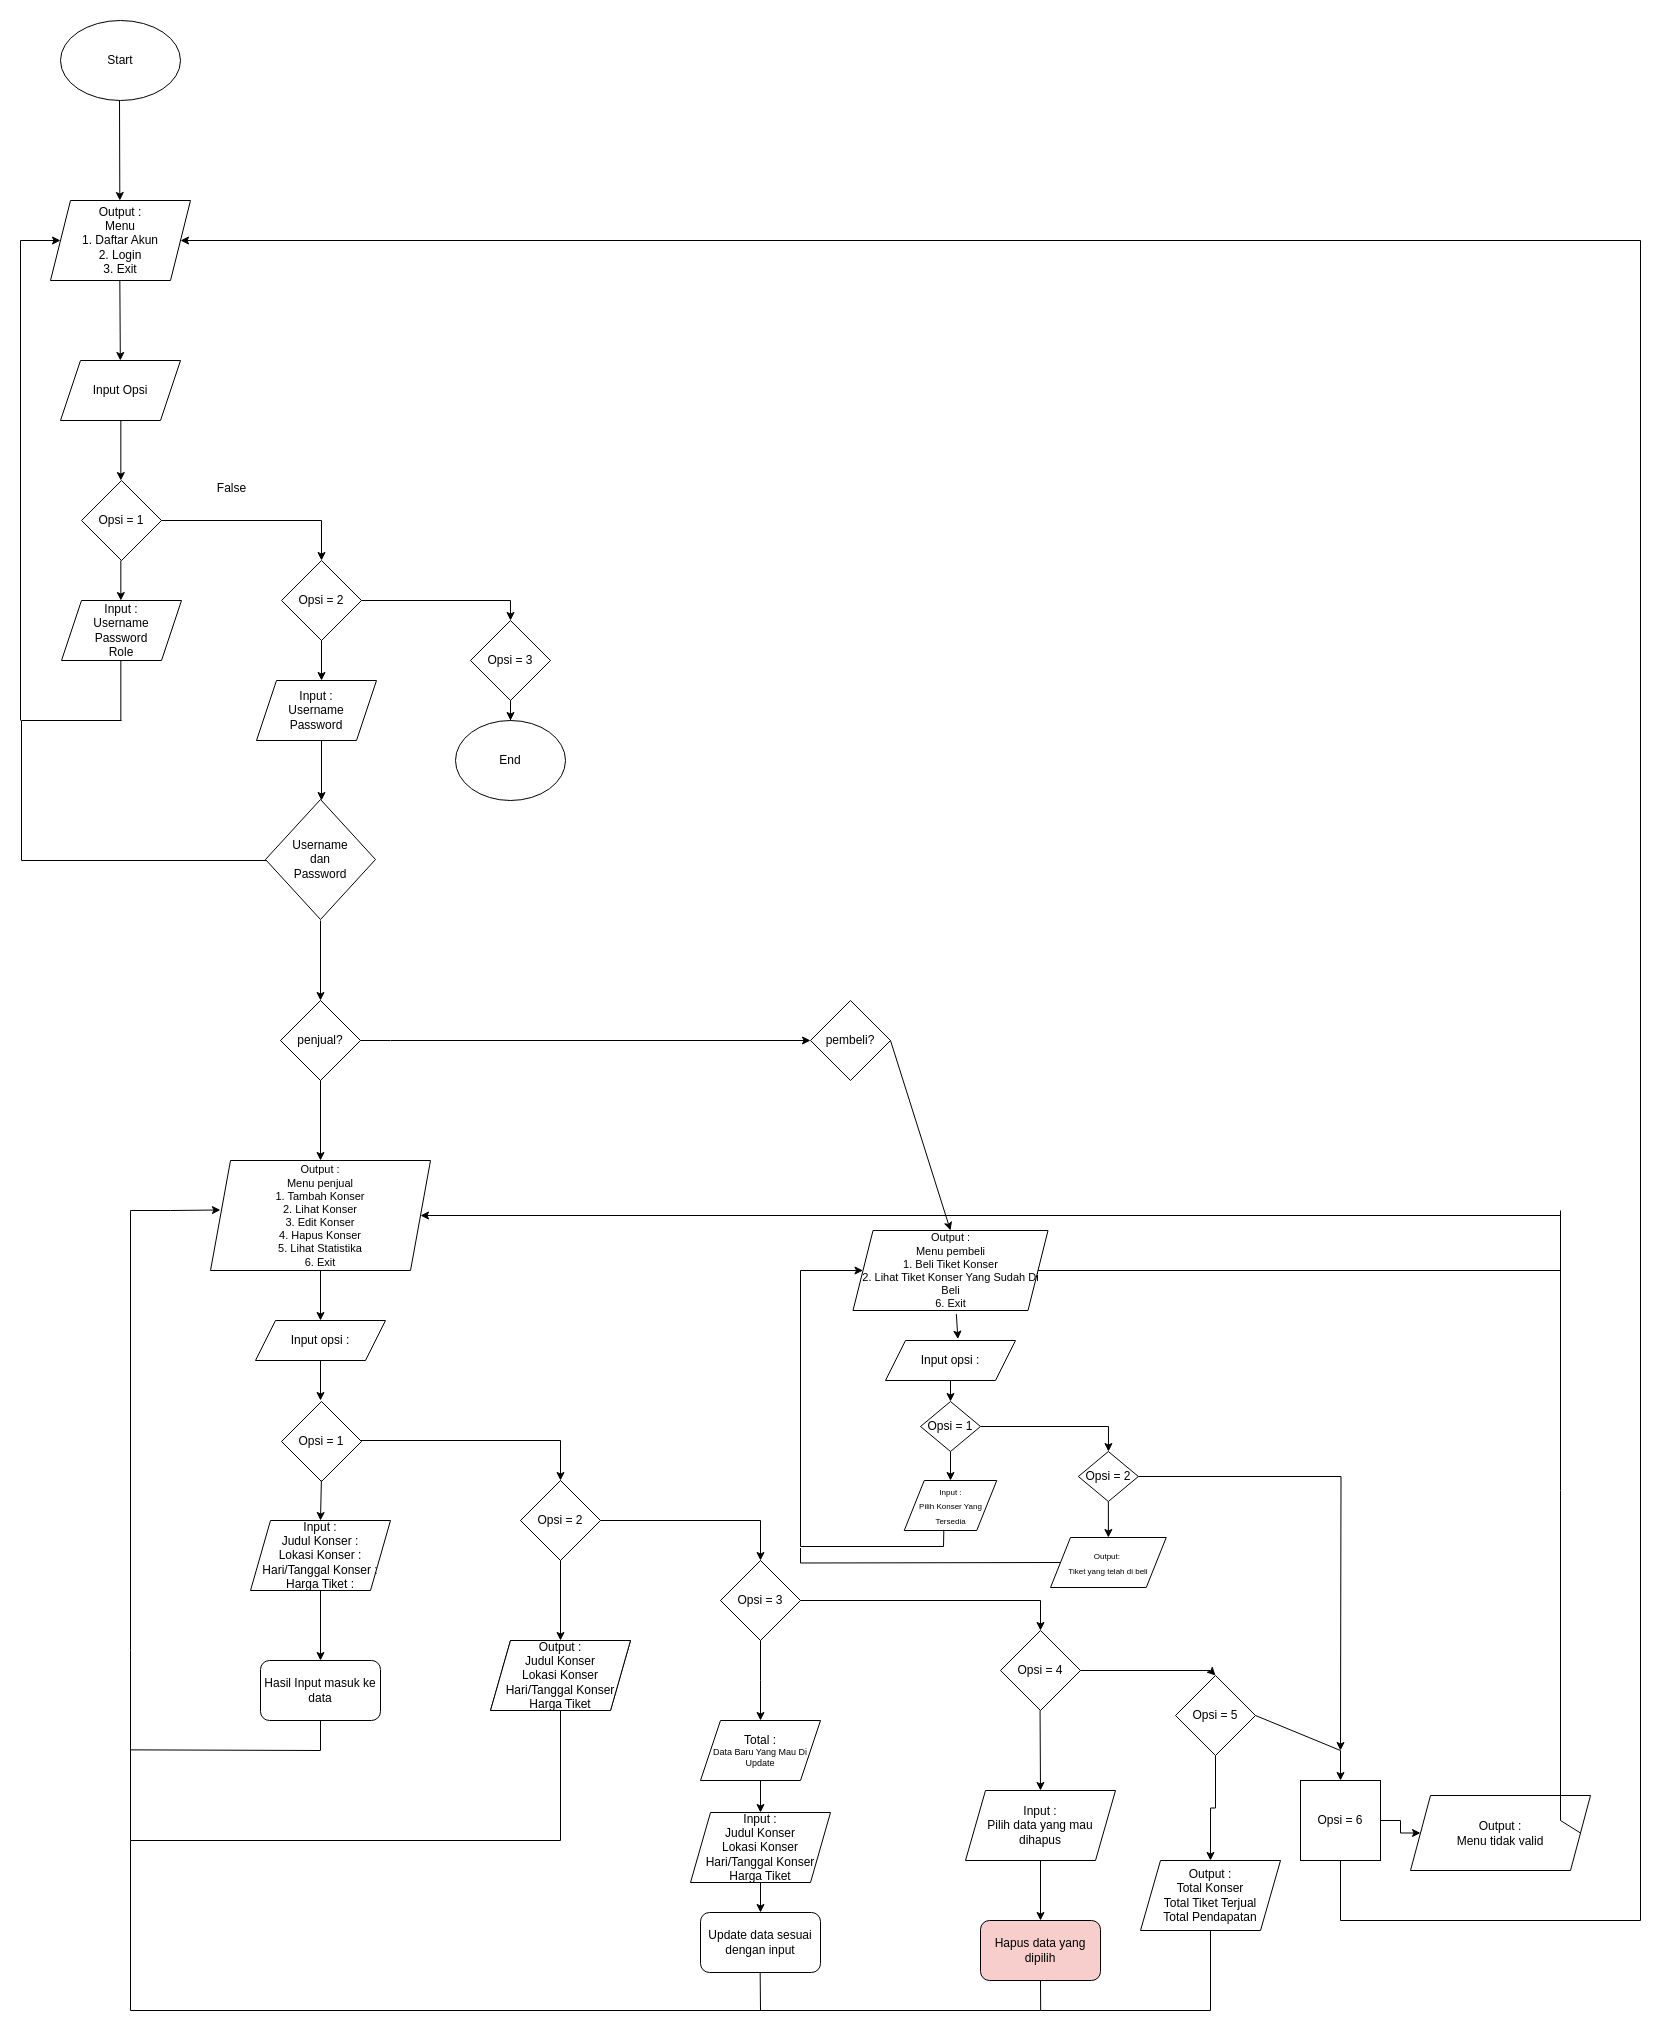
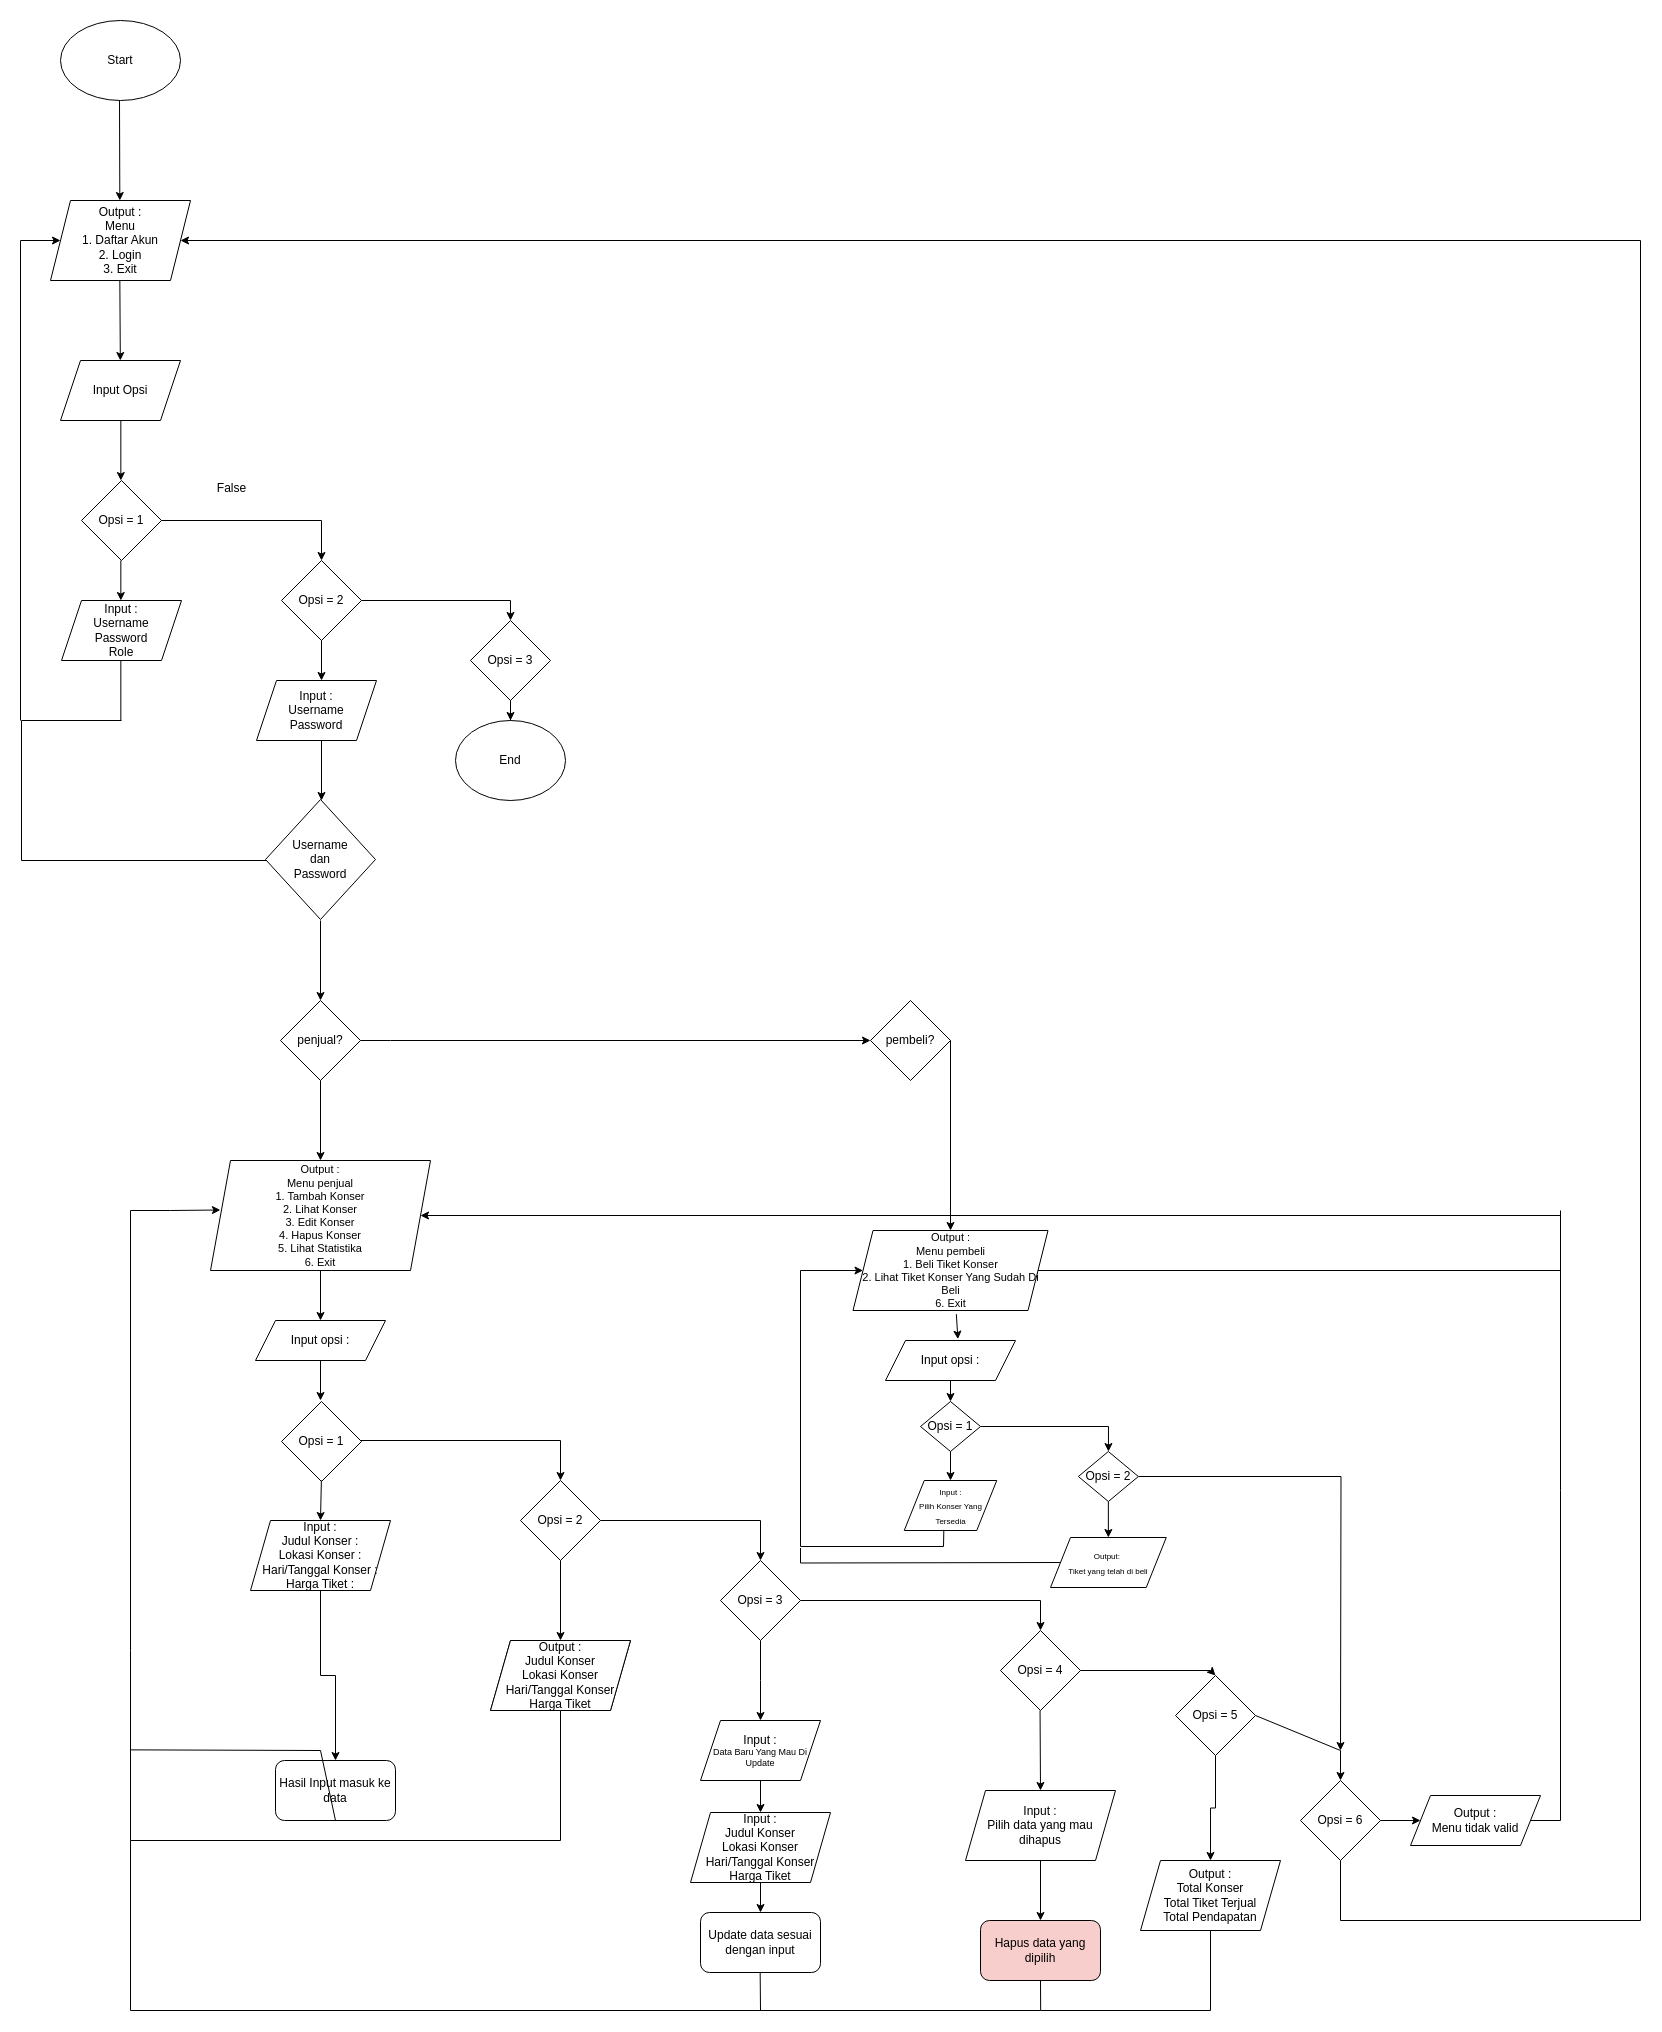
(851, 1041) -> (911, 1041)
(321, 1691) -> (336, 1791)
(761, 1751) -> (761, 1751)
(1341, 1821) -> (1341, 1821)
(1501, 1833) -> (1476, 1821)
